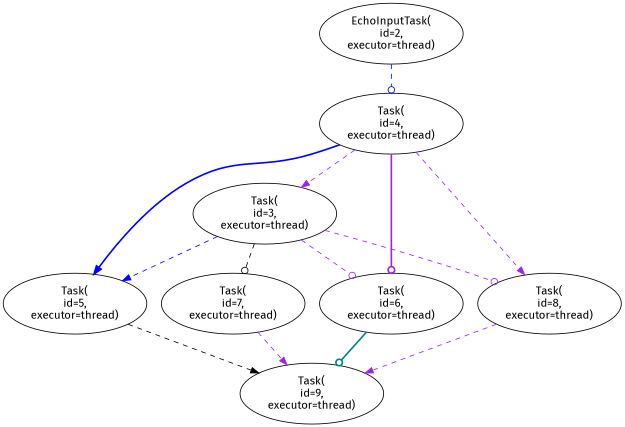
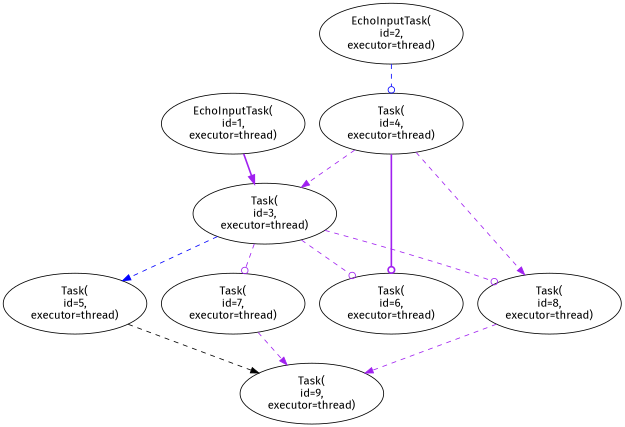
none -> (233, 124)
(203, 175) -> none
(250, 256) -> (250, 256)
(354, 346) -> none
